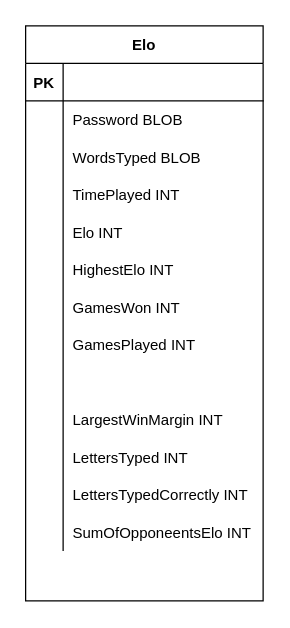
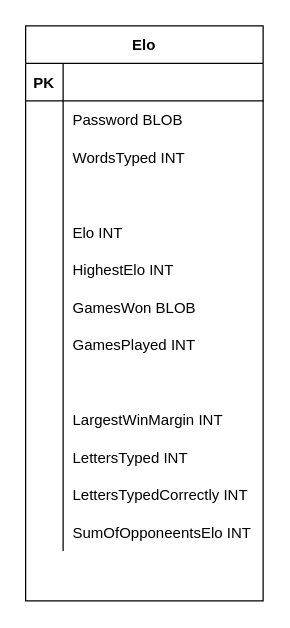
(134, 158) -> (129, 158)
(163, 194) -> none
(121, 308) -> (125, 308)
